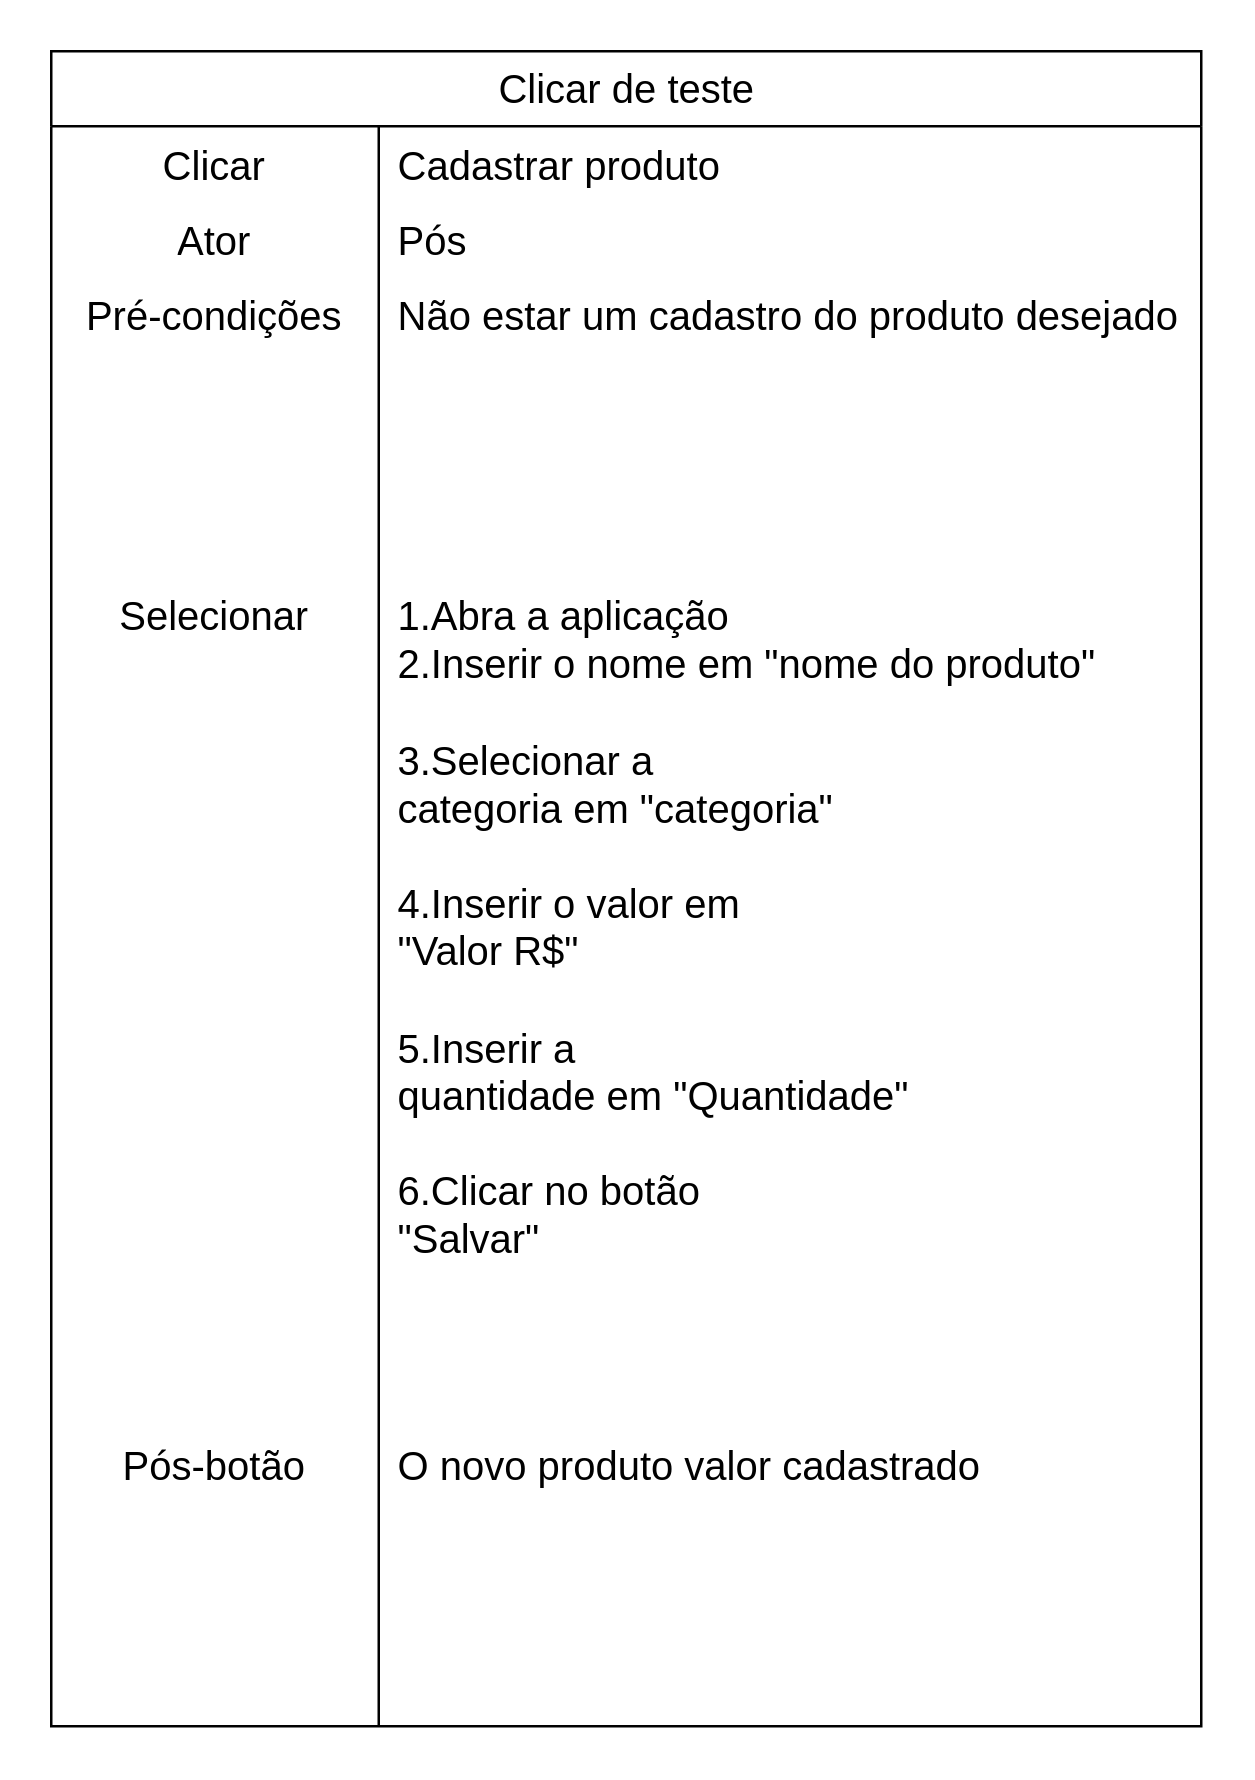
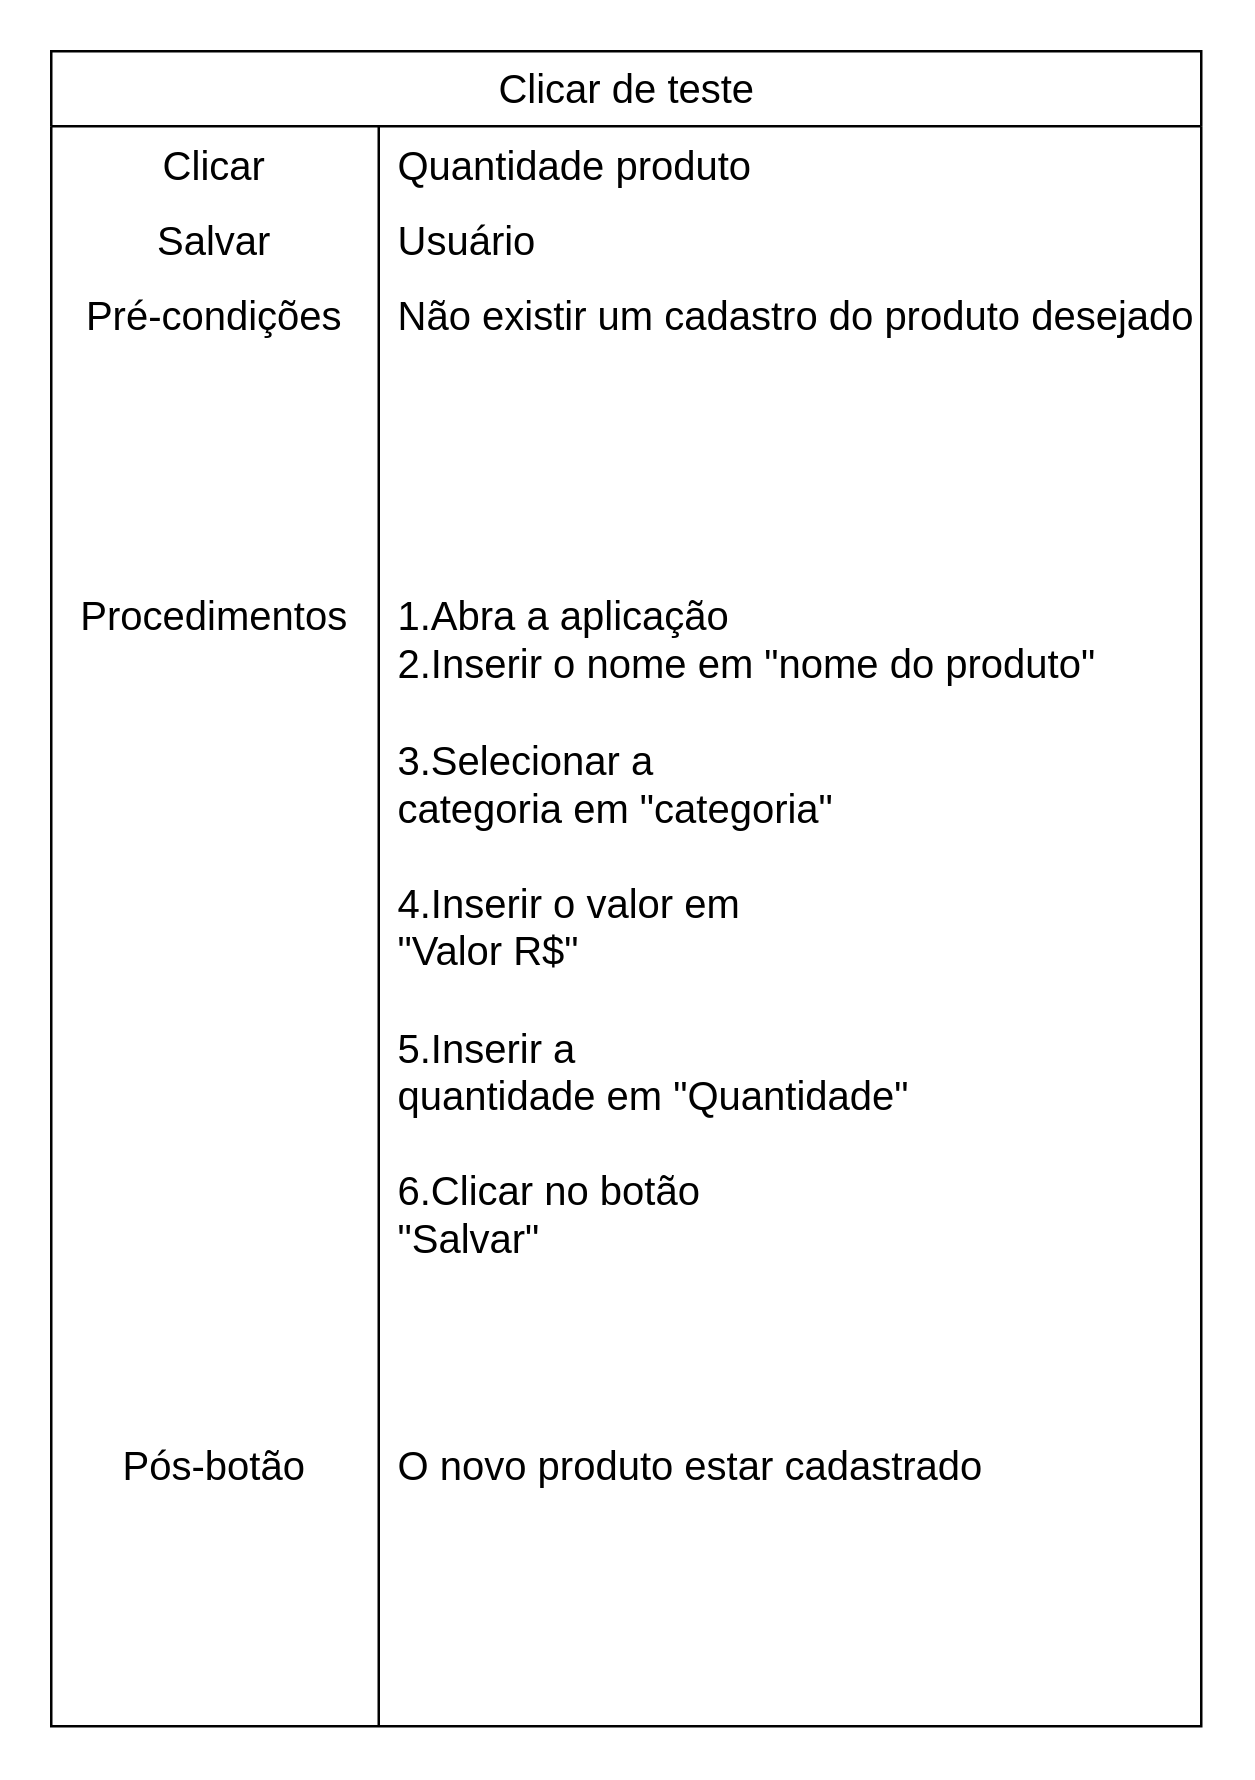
(584, 168) -> (590, 168)
(215, 243) -> (215, 243)
(432, 243) -> (472, 243)
(800, 342) -> (800, 342)
(215, 618) -> (215, 618)
(720, 1468) -> (725, 1468)
